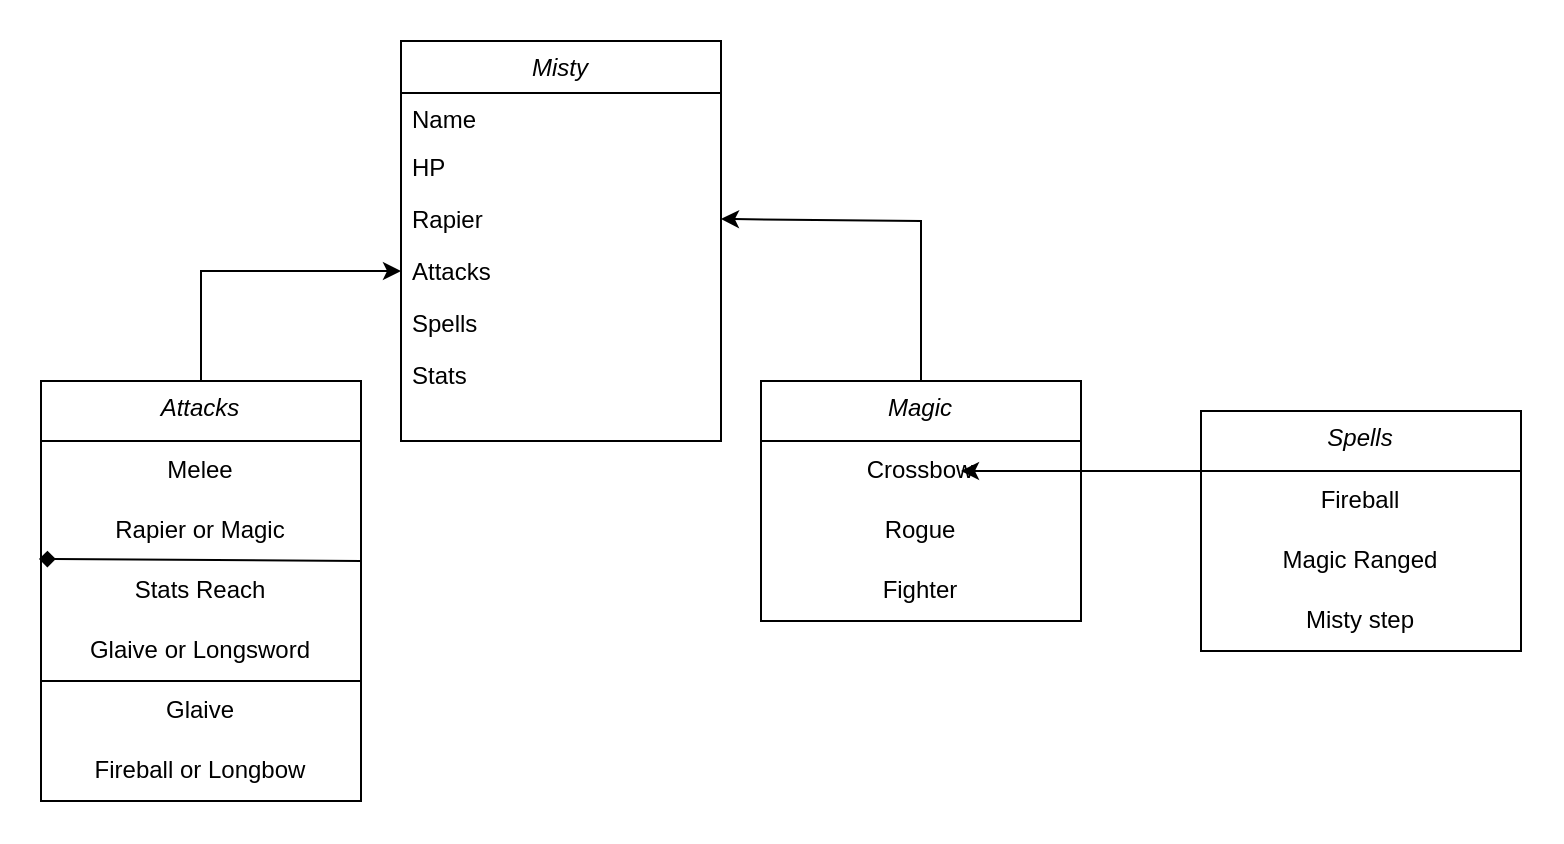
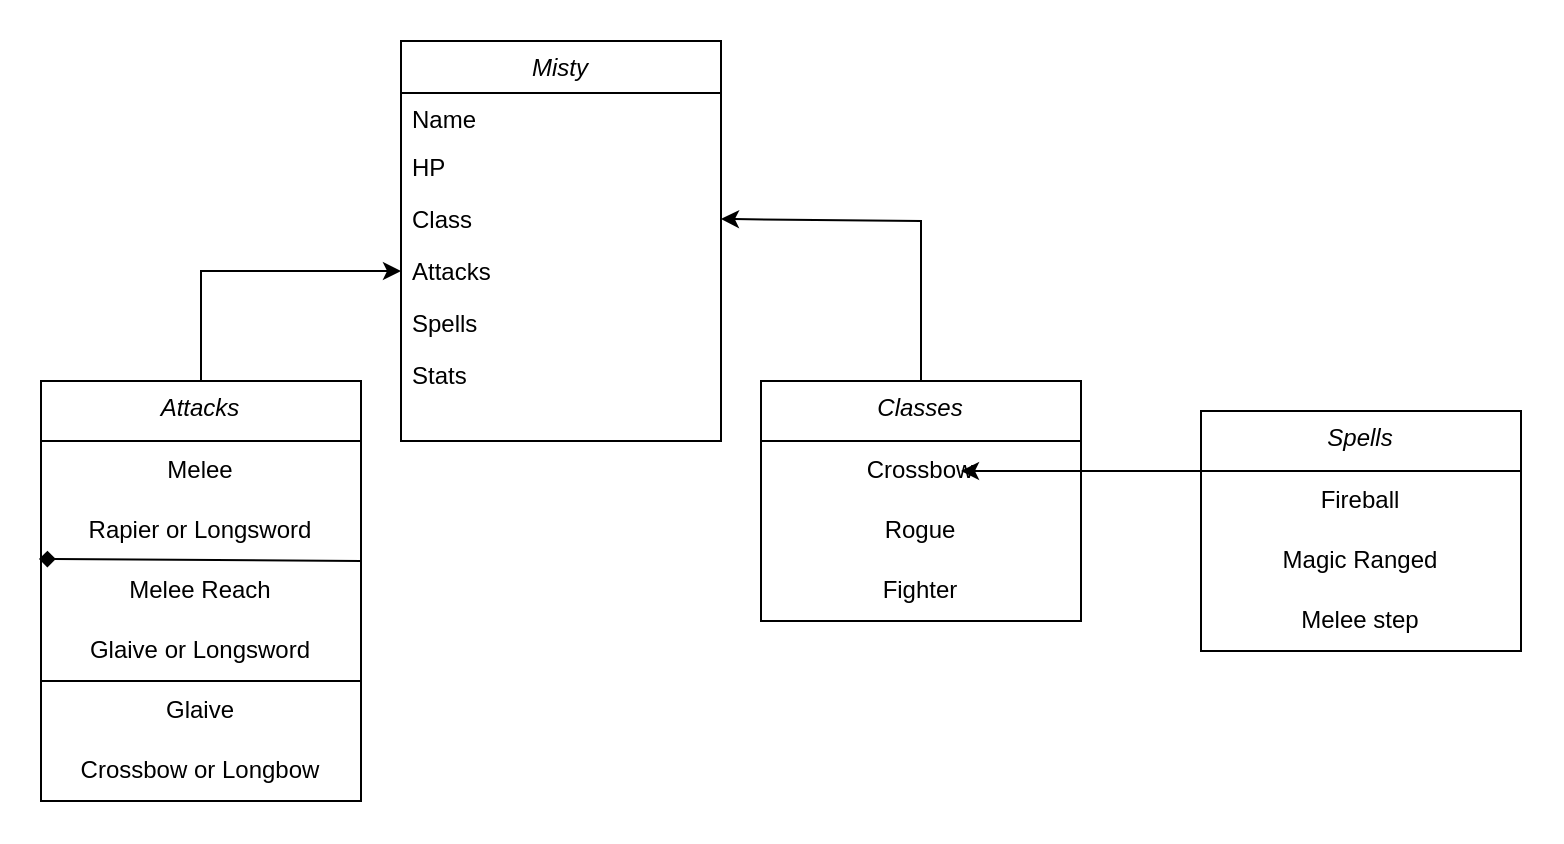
(449, 220) -> (442, 220)
(920, 408) -> (920, 408)
(201, 531) -> (201, 531)
(201, 591) -> (201, 591)
(1361, 621) -> (1361, 621)
(201, 771) -> (201, 771)
